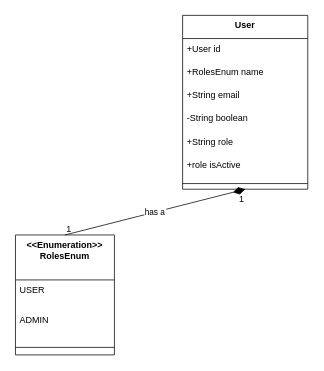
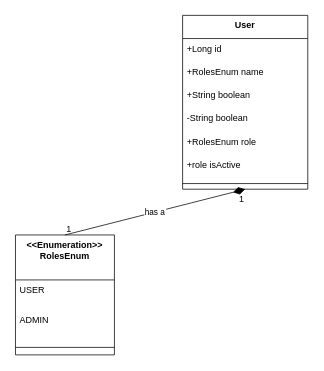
(205, 49) -> (205, 49)
(215, 95) -> (221, 95)
(213, 142) -> (221, 142)
